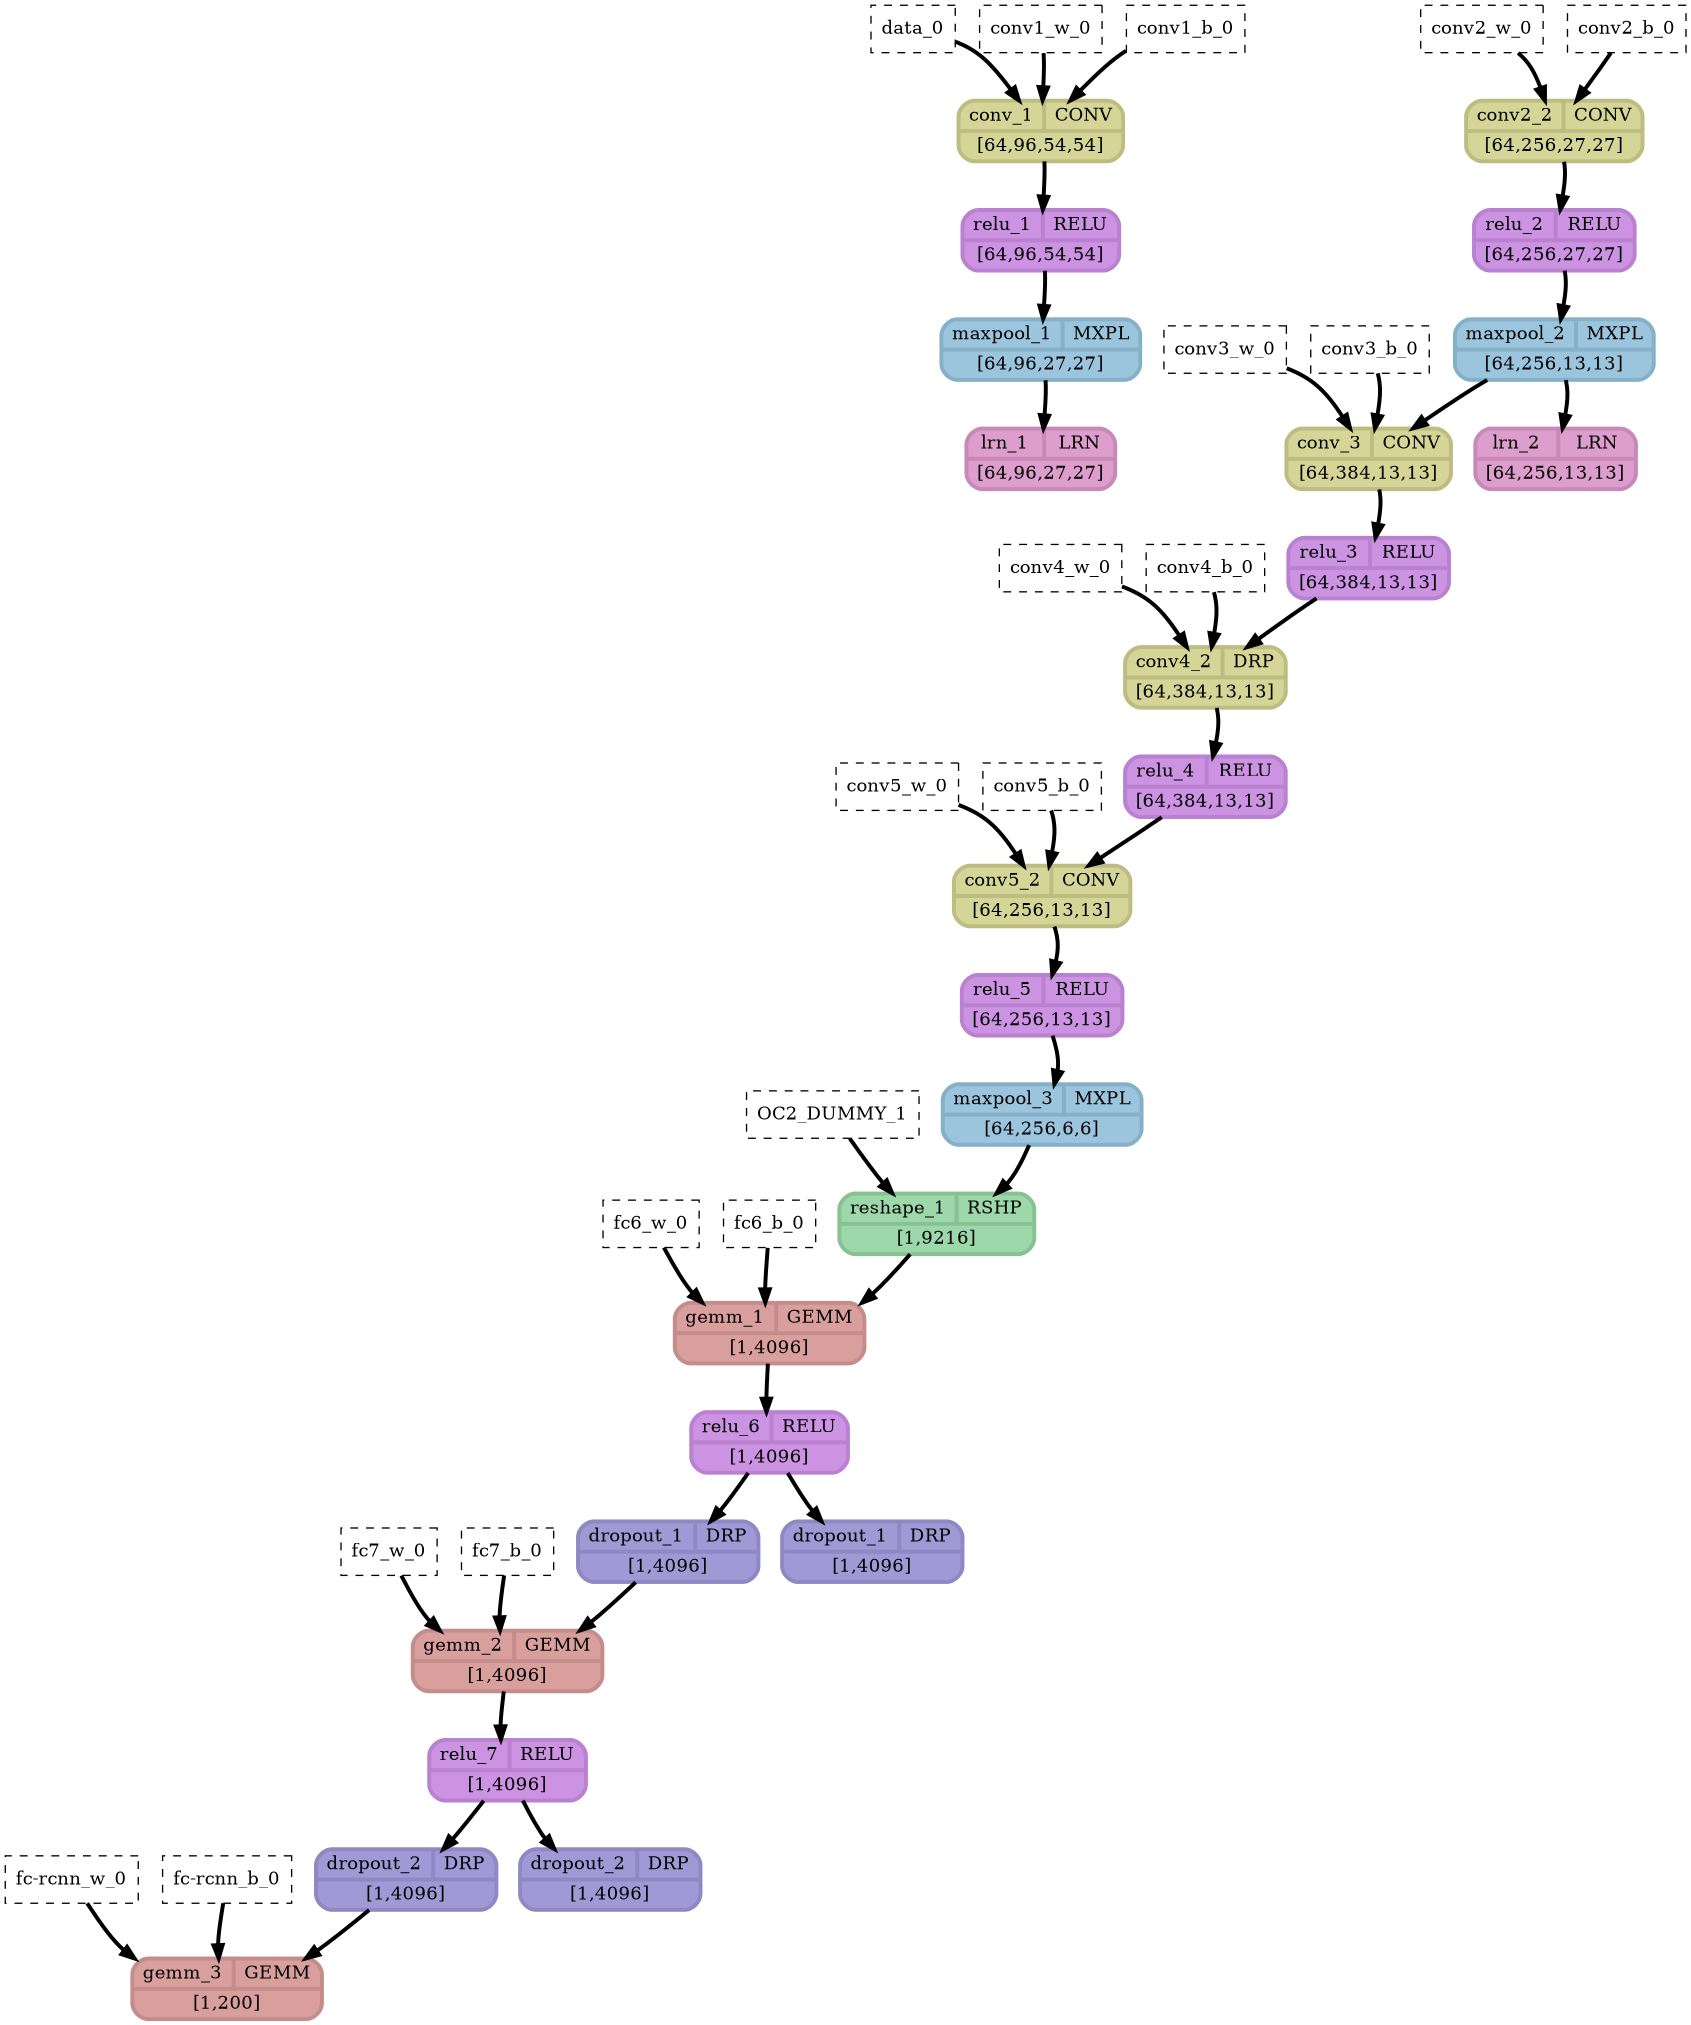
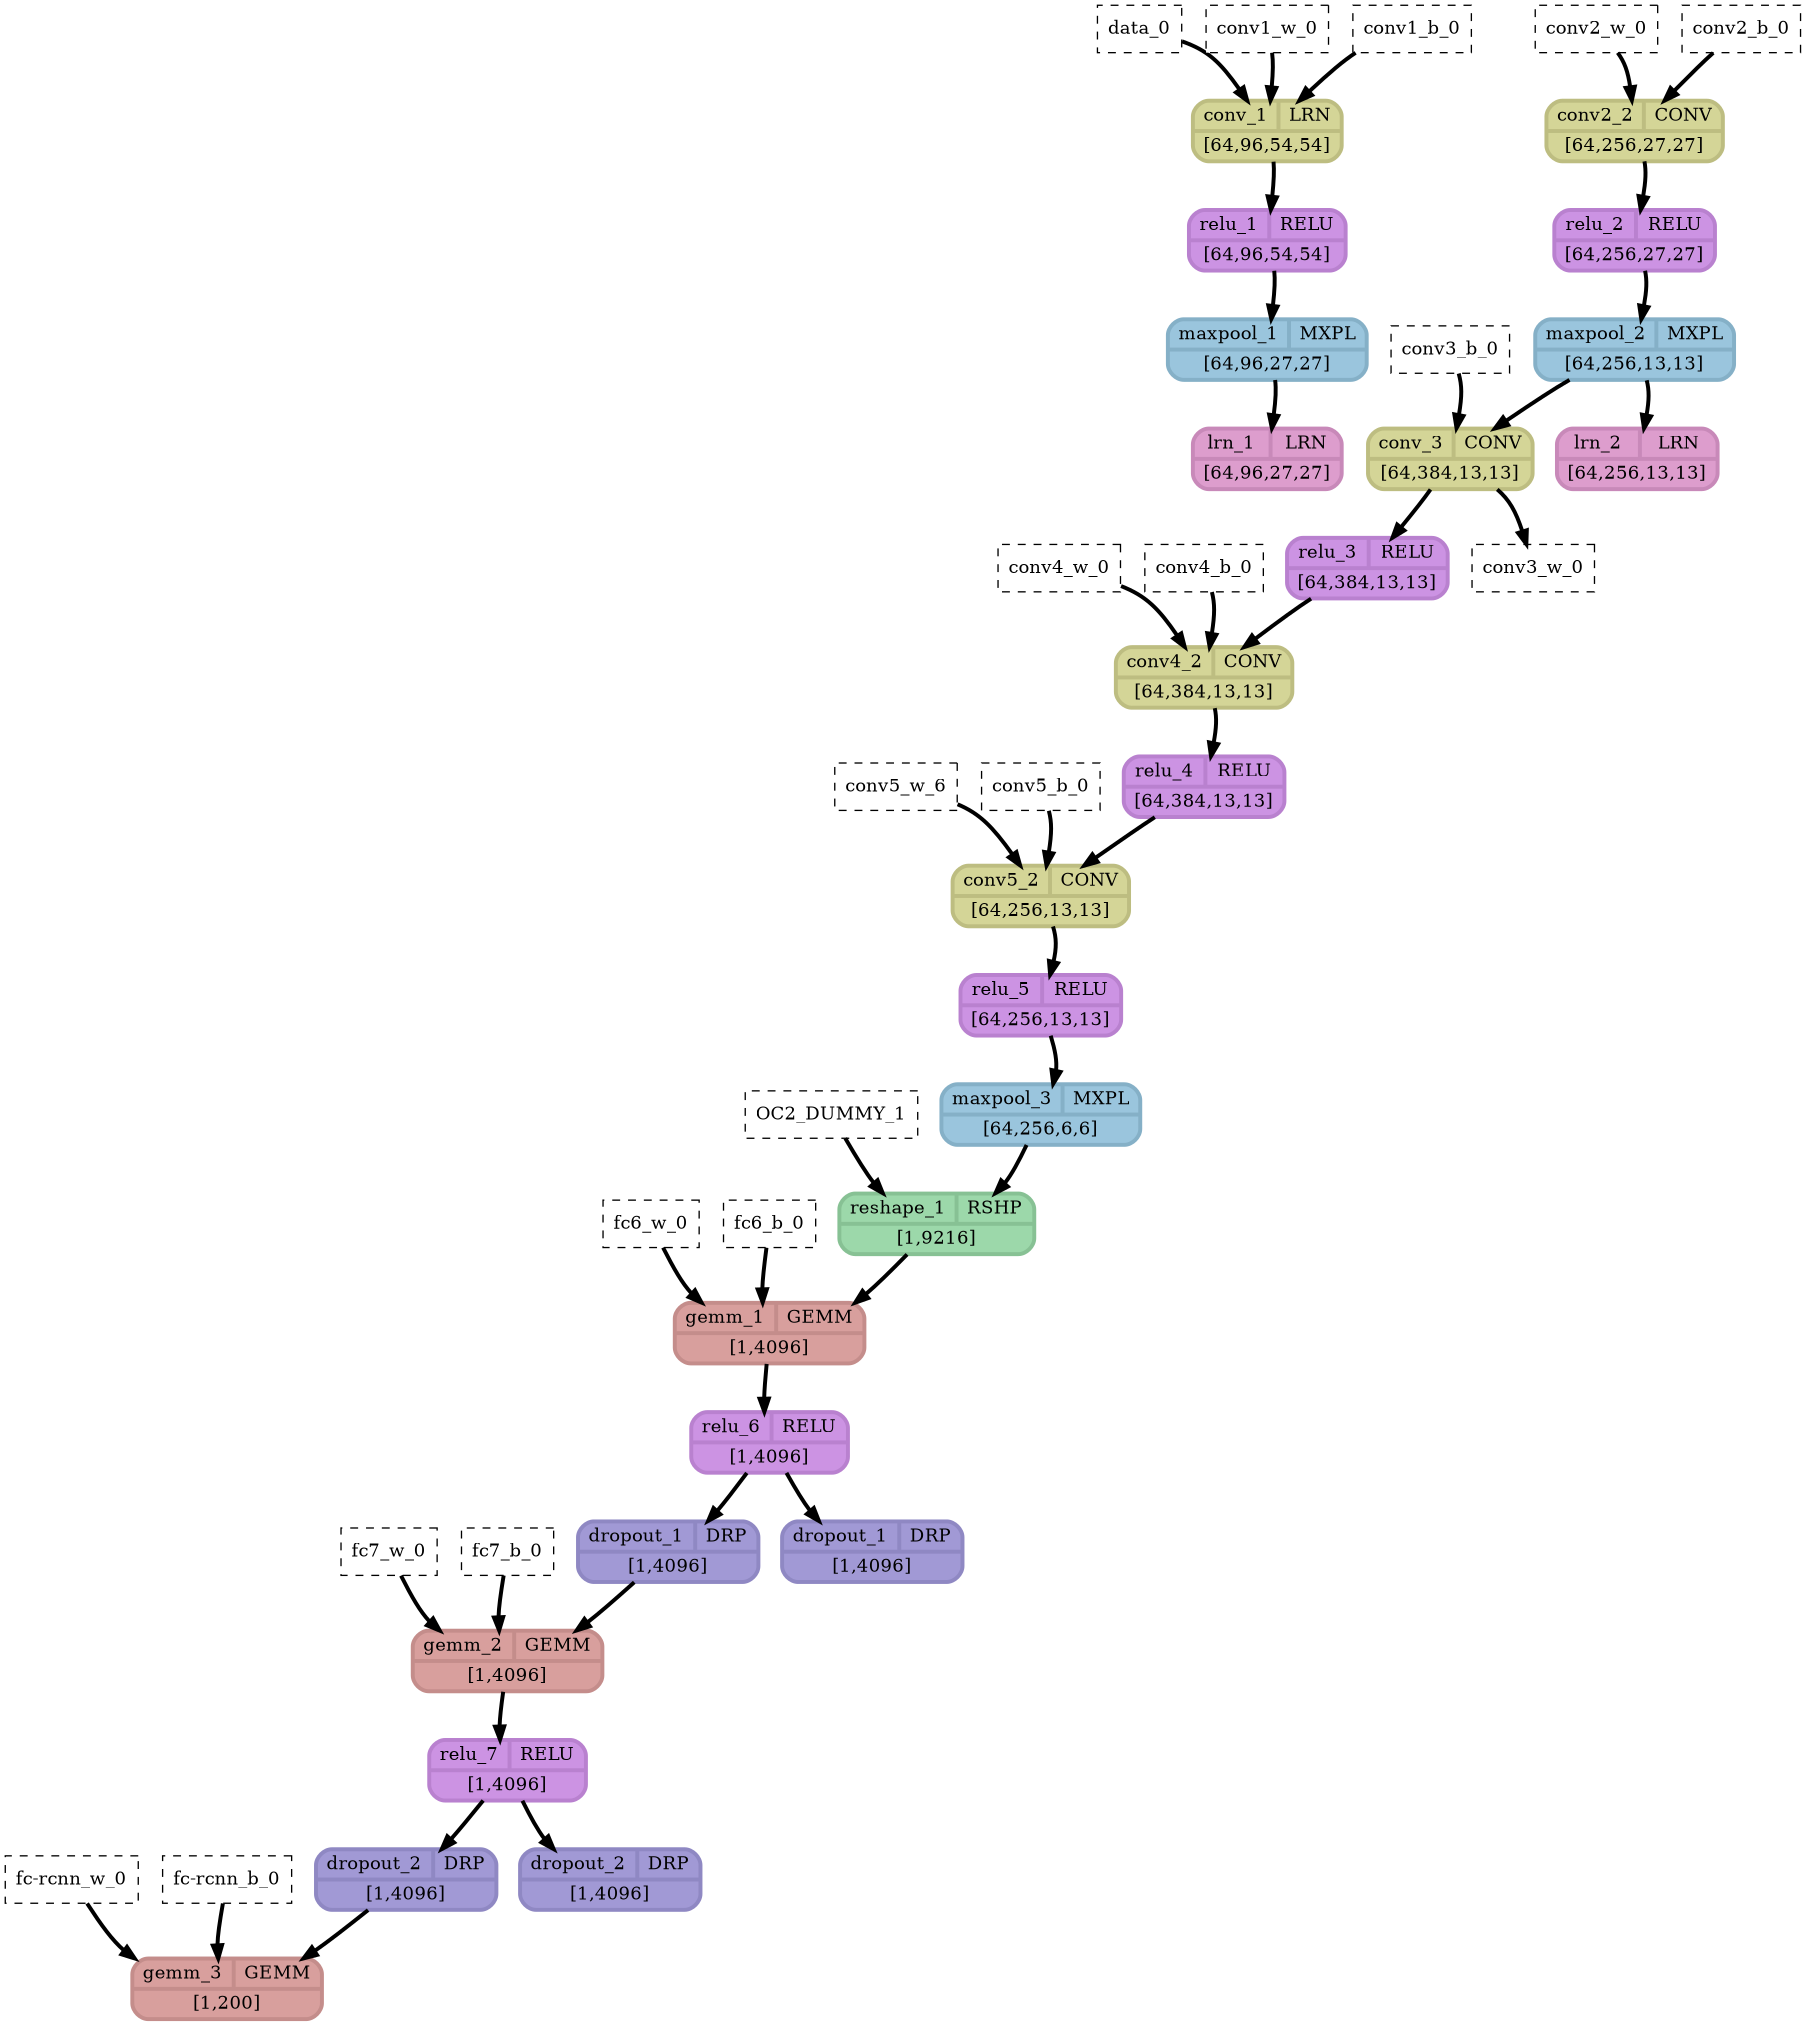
(1084, 115) -> (1310, 115)
(1319, 388) -> (1513, 508)
(1254, 662) -> (1253, 662)
(897, 787) -> (896, 787)
